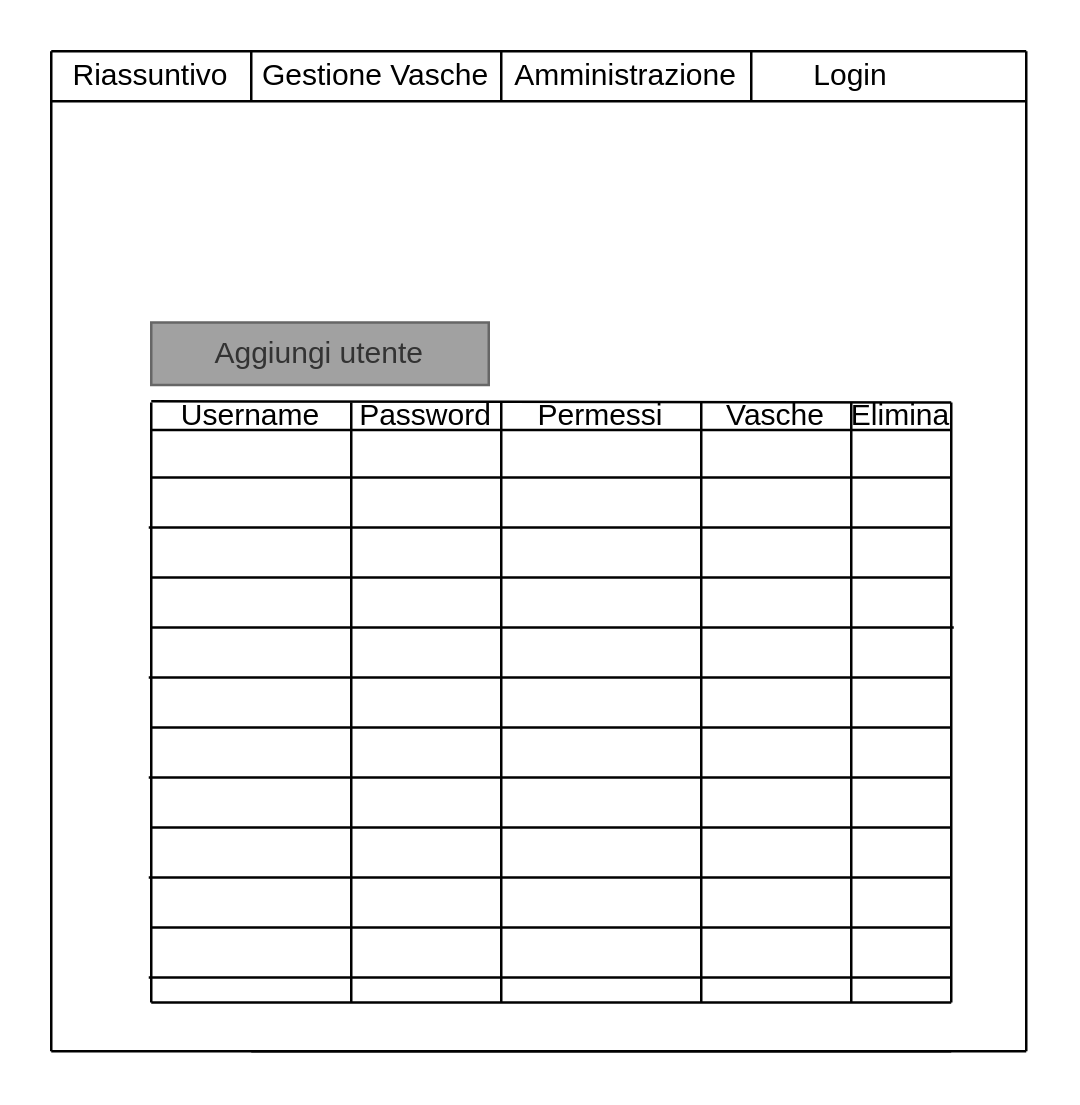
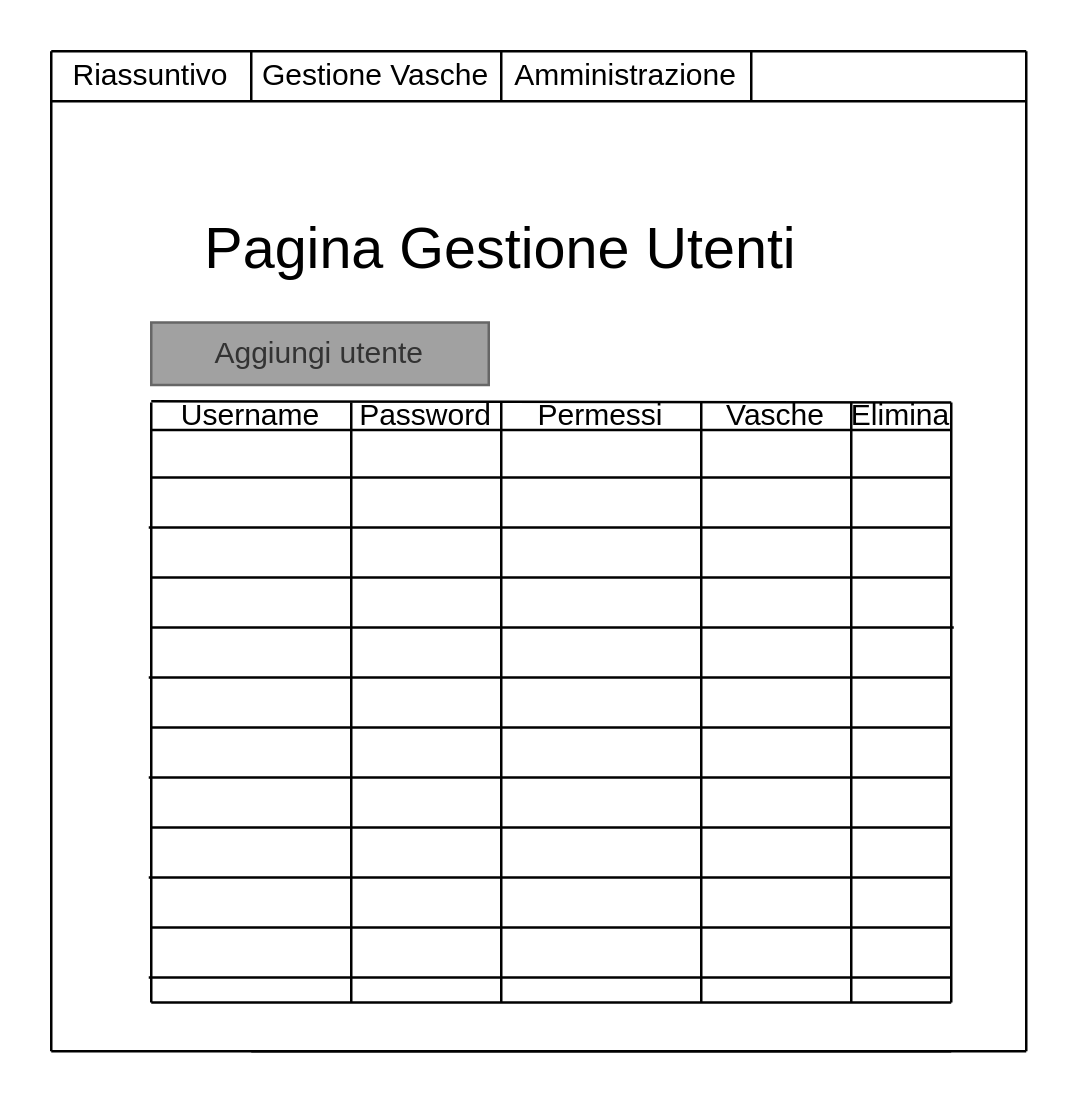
(851, 76) -> none
none -> (501, 248)
